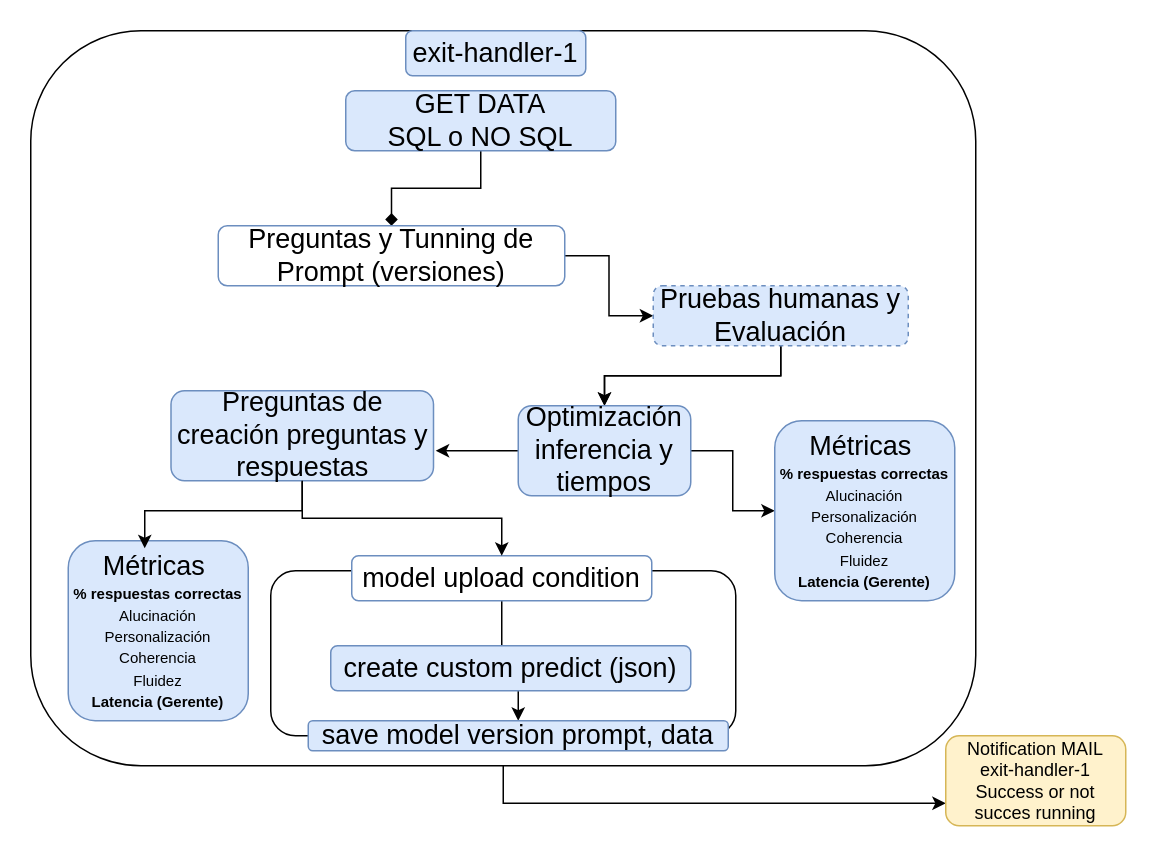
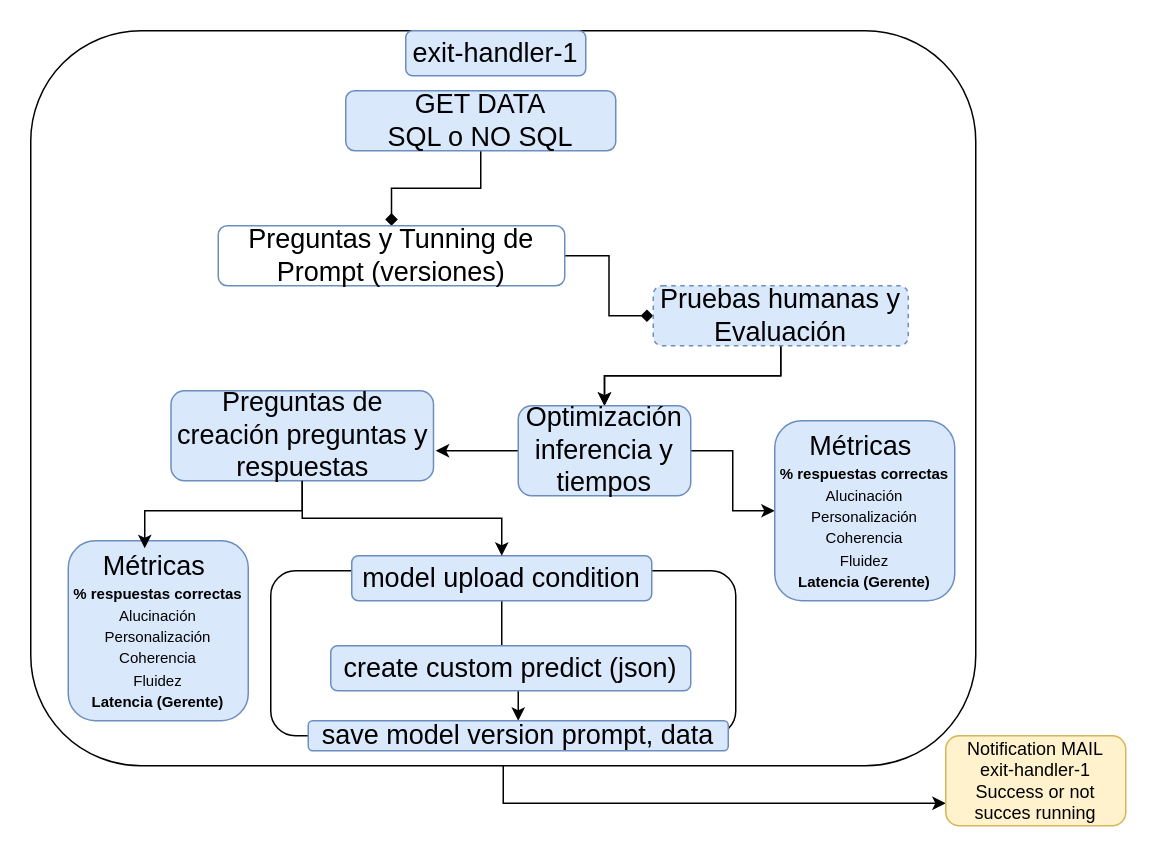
(642, 316) -> (641, 316)
(502, 578) -> (502, 578)
